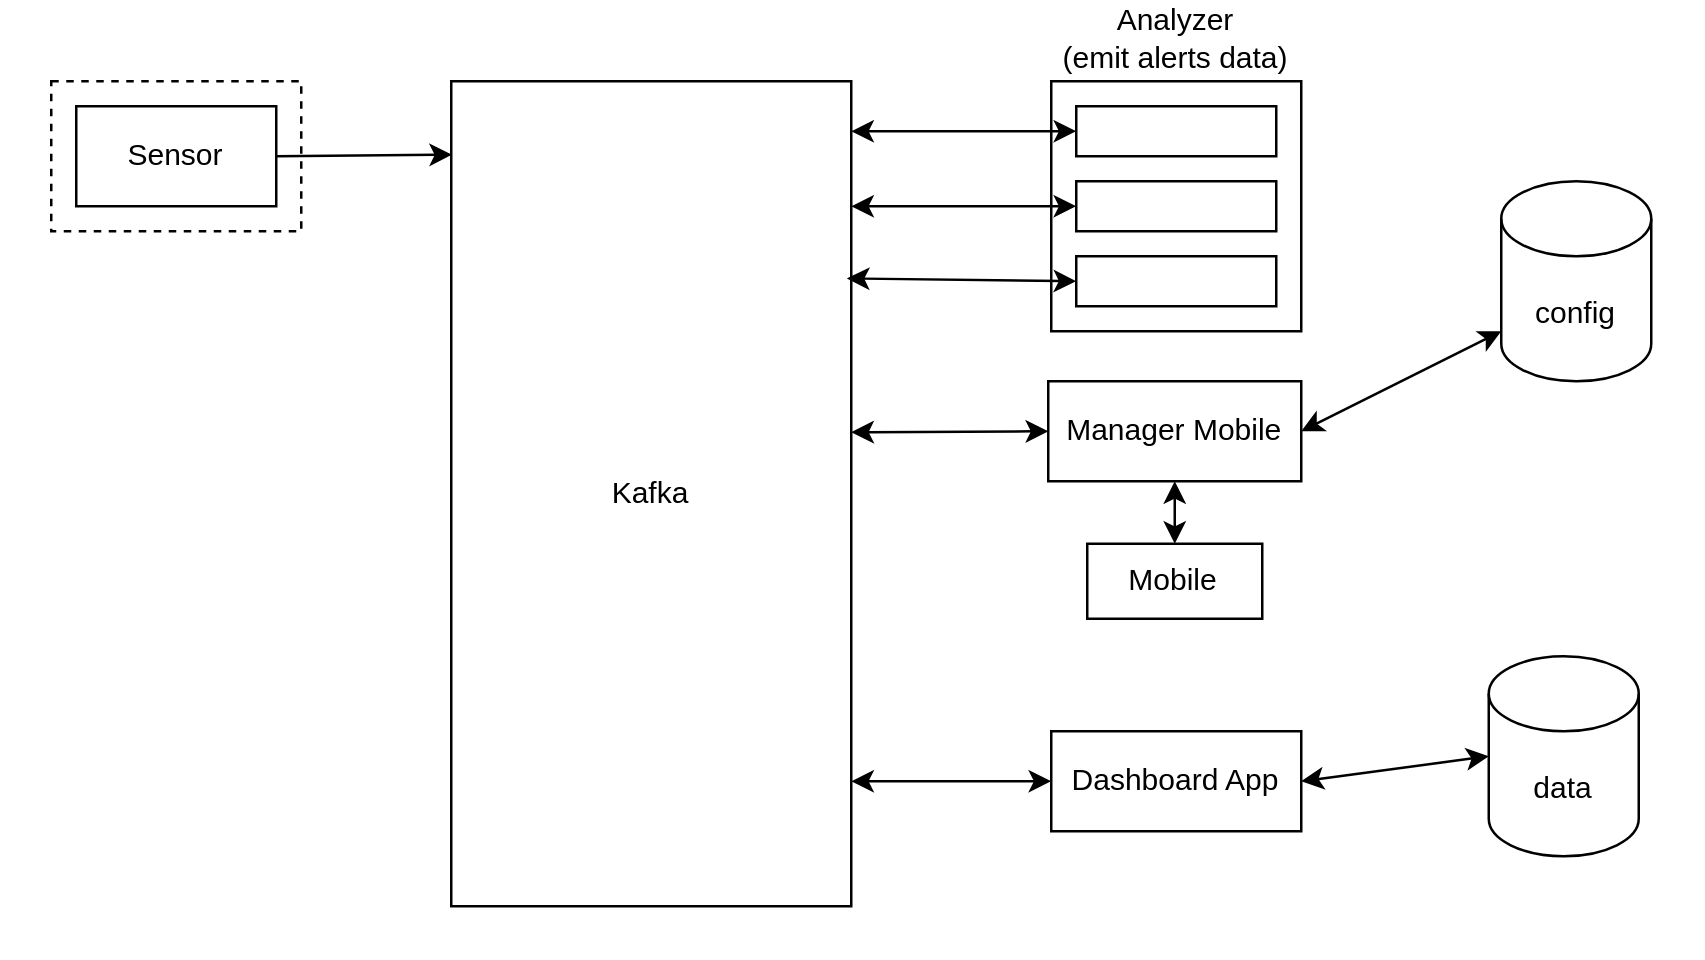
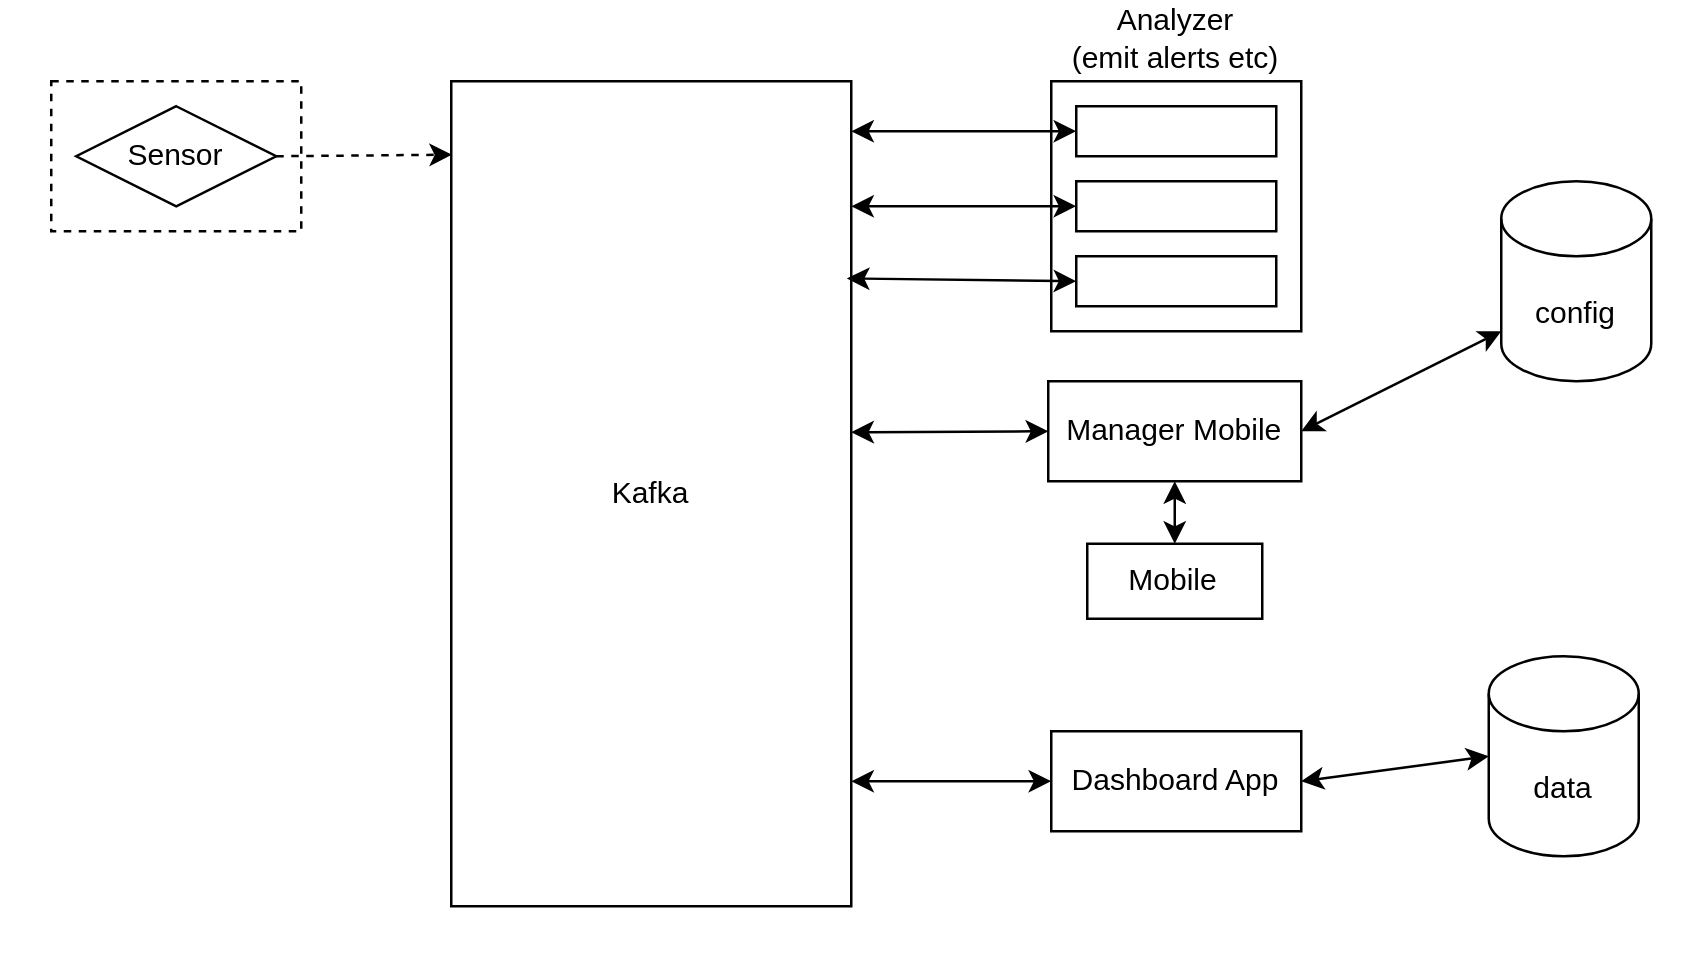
(1176, 20) -> (1176, 20)
(176, 156) -> (176, 156)
(352, 156) -> (352, 156)
